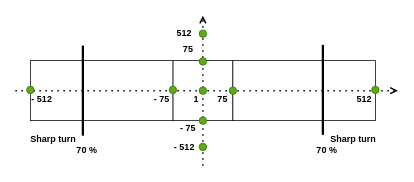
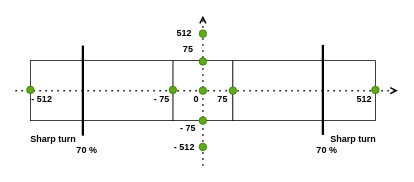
(197, 99) -> (197, 99)
